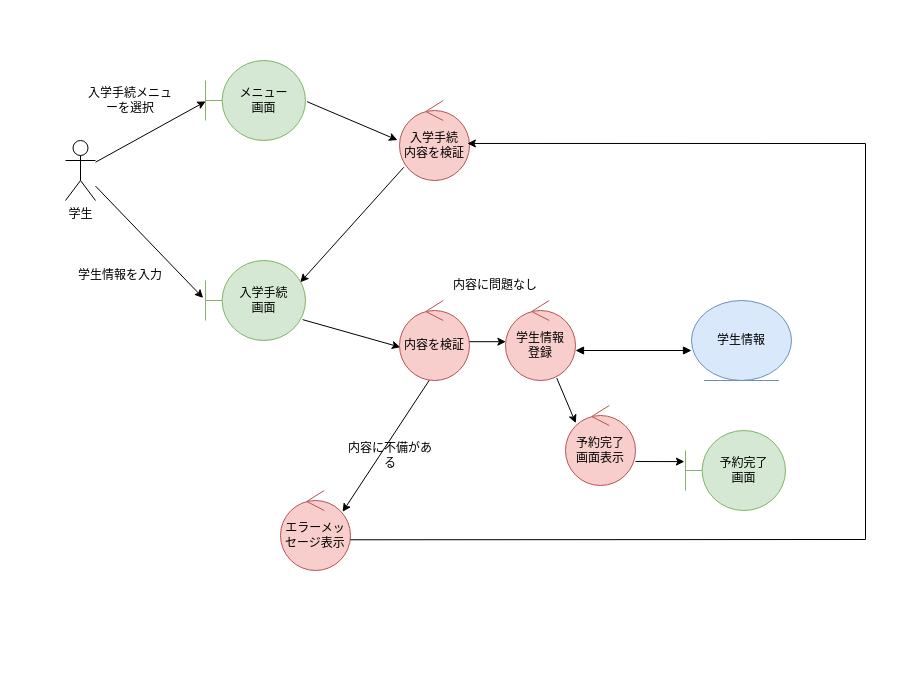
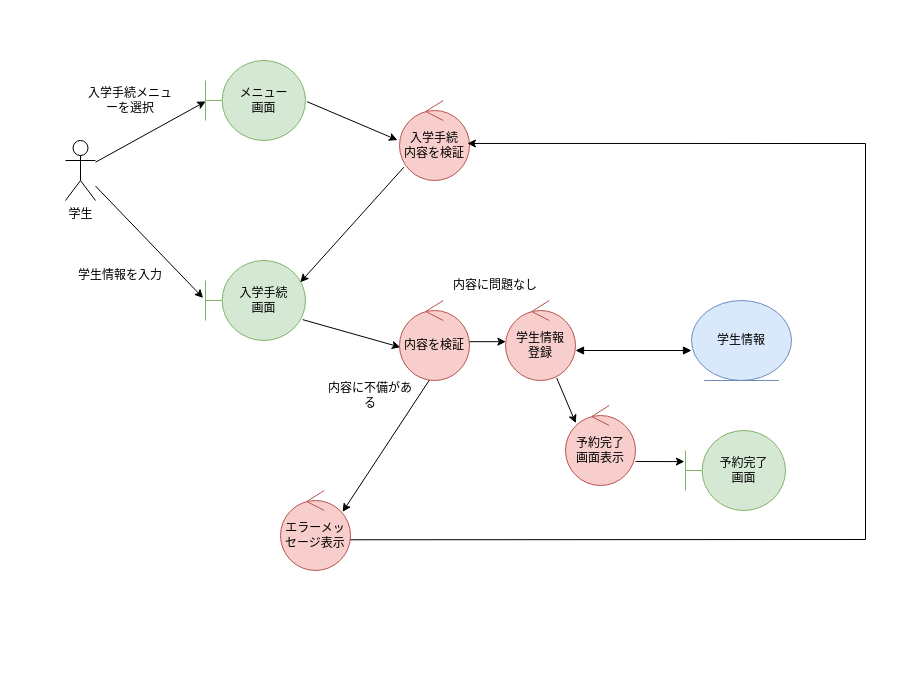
(391, 456) -> (371, 396)
